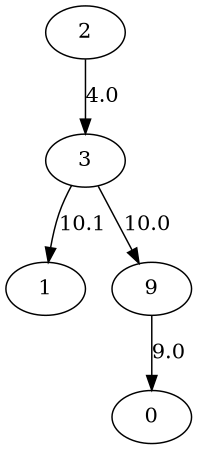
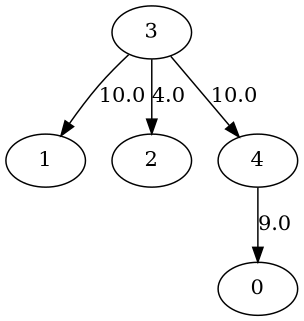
(85, 89) -> (152, 89)
(83, 225) -> (122, 97)
(152, 289) -> (258, 161)
